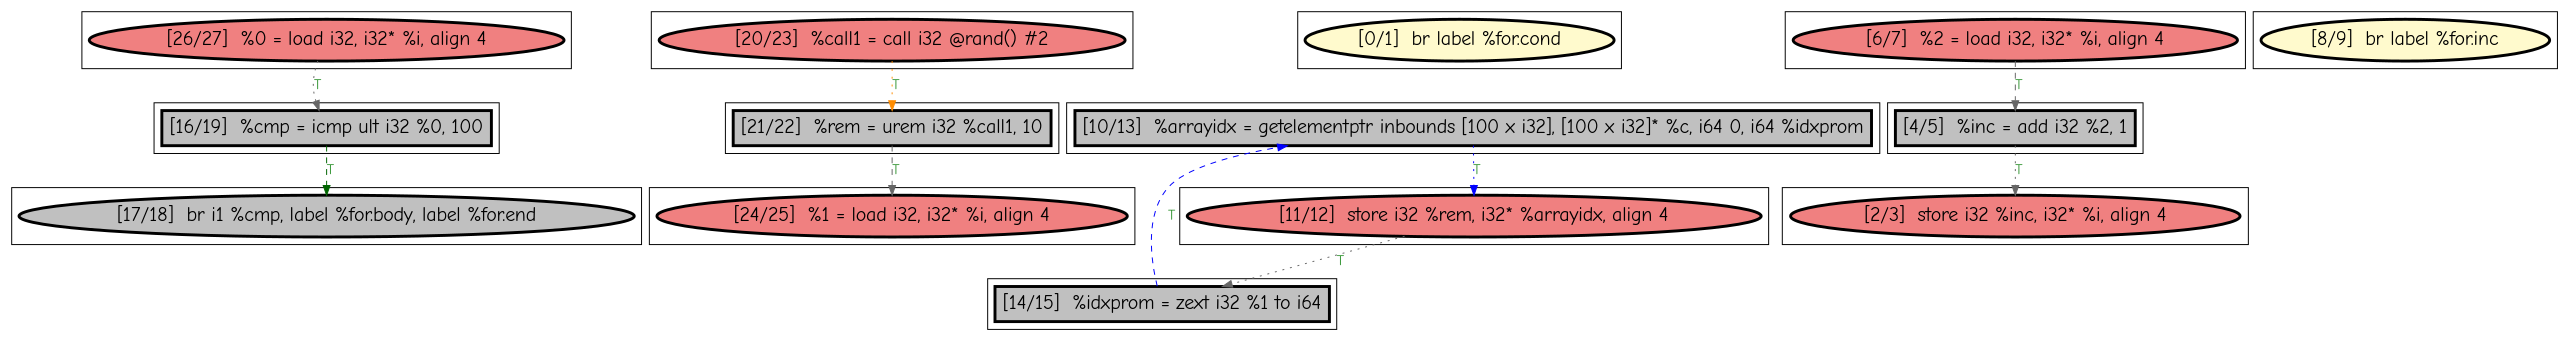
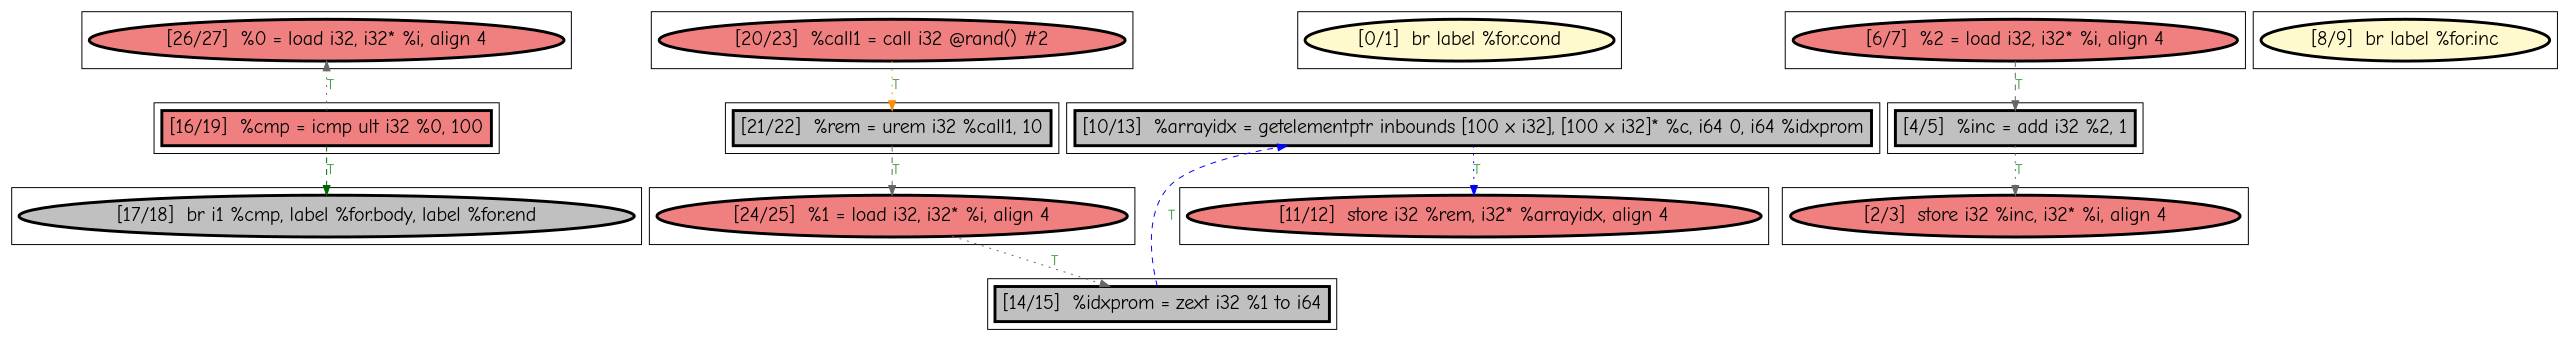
(313, 81) -> (327, 91)
(327, 128) -> (327, 128)
(1318, 260) -> (1026, 260)
